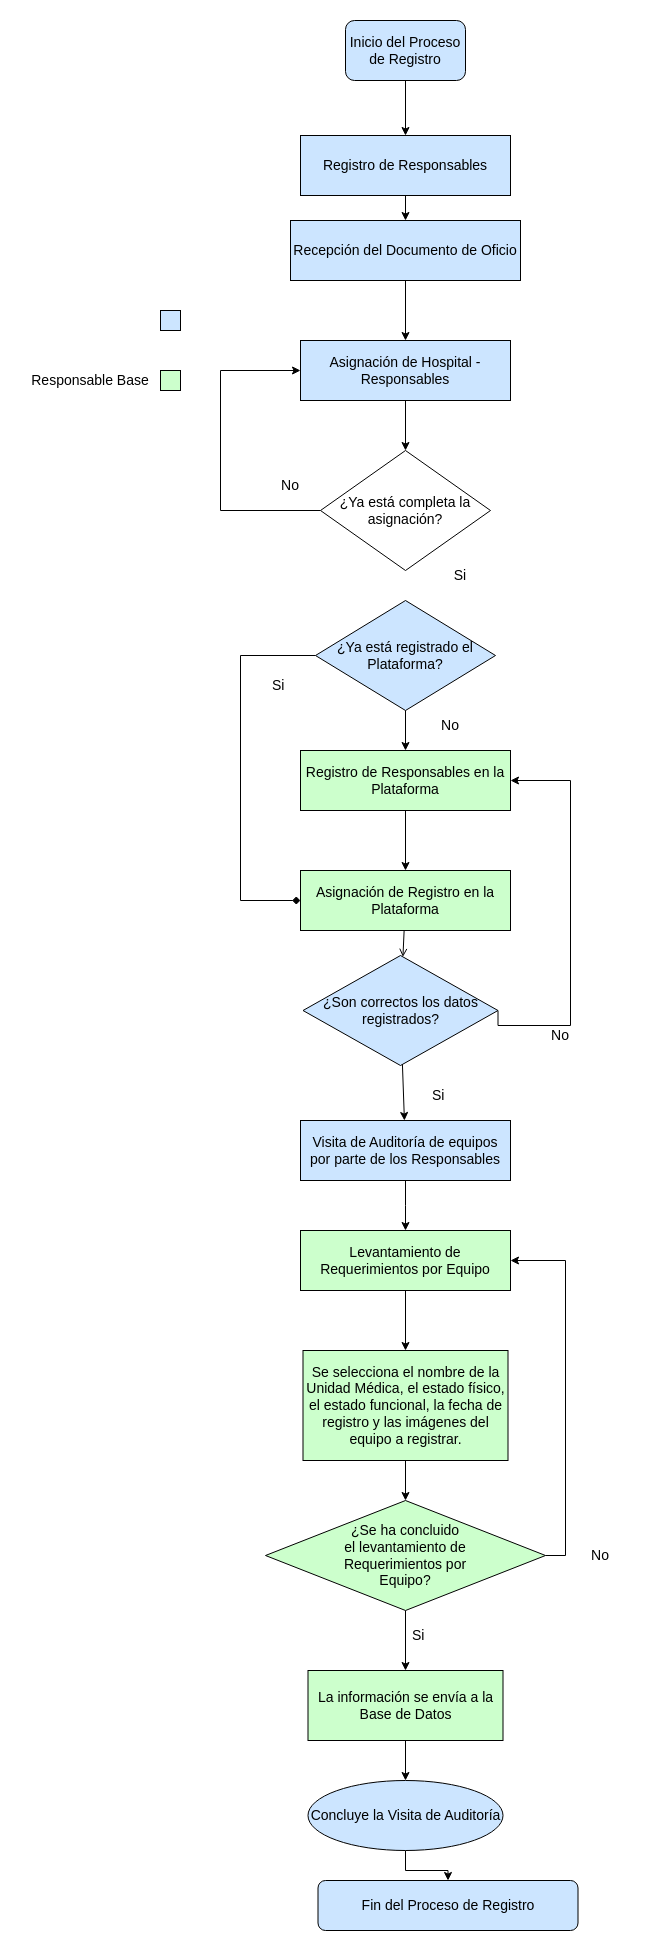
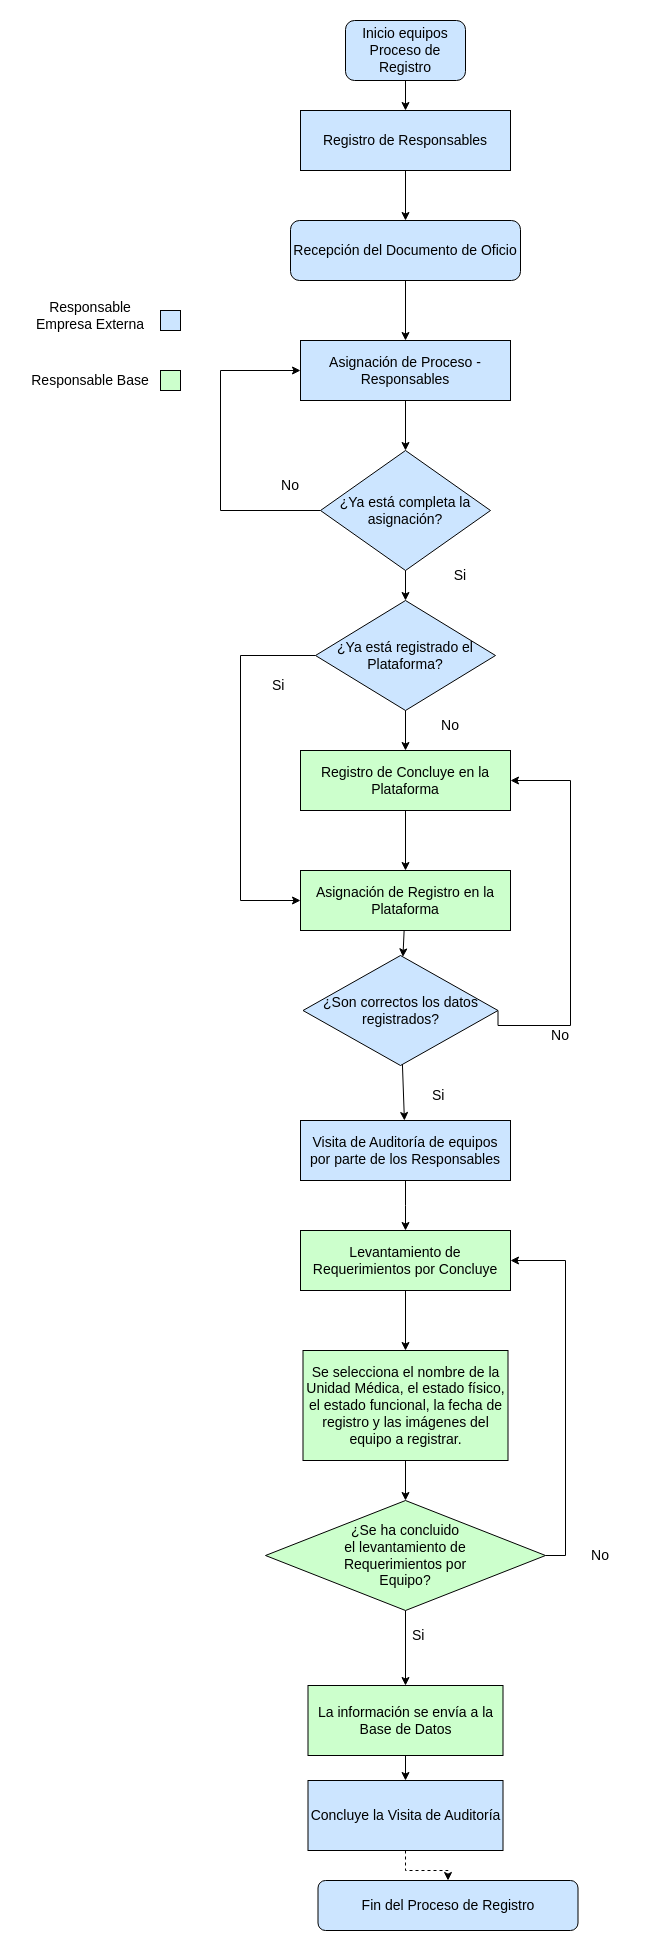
(406, 51) -> (406, 51)
(406, 166) -> (406, 141)
(406, 251) -> (406, 251)
none -> (91, 316)
(406, 371) -> (406, 371)
(406, 511) -> (406, 511)
none -> (406, 582)
(406, 781) -> (406, 781)
(292, 901) -> (292, 901)
(403, 950) -> (403, 949)
(406, 1261) -> (406, 1261)
(406, 1706) -> (406, 1721)
(406, 1816) -> (406, 1816)
(419, 1871) -> (419, 1871)
